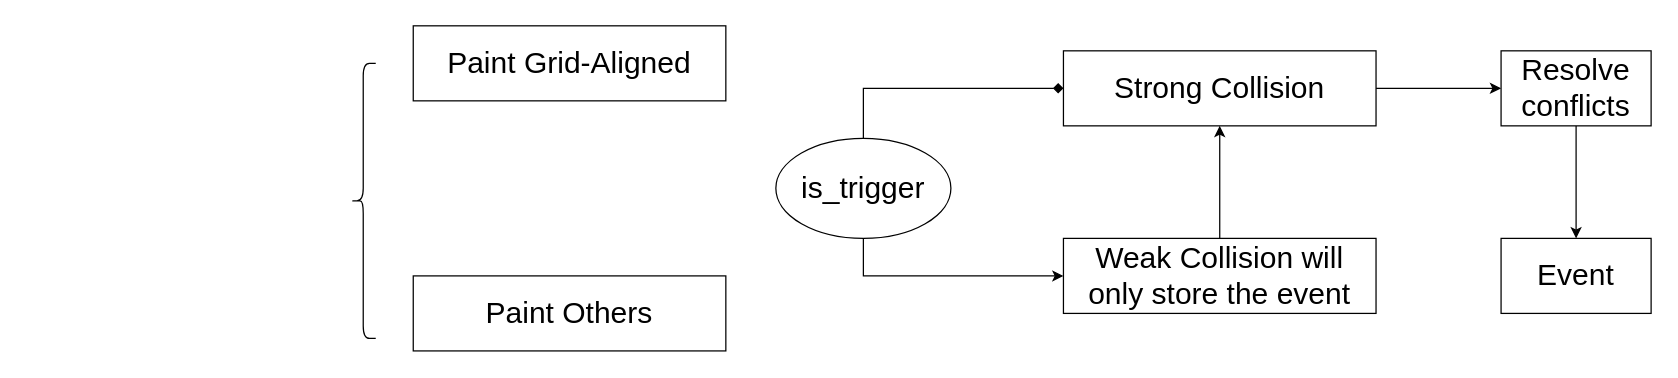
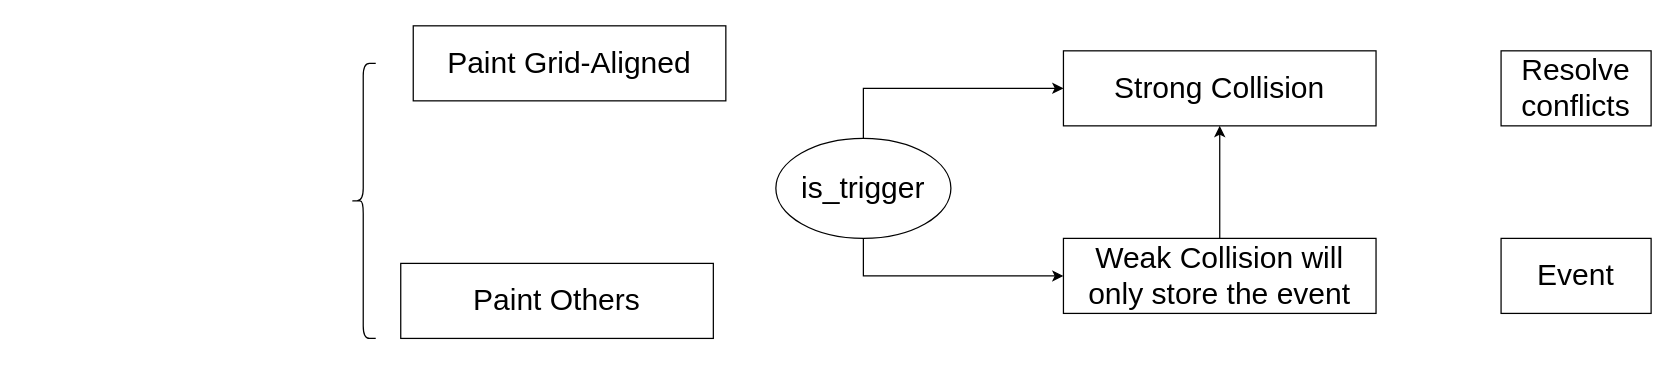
(1052, 88) -> (1053, 88)
(1434, 88) -> none
(1576, 178) -> none
(569, 313) -> (557, 301)
